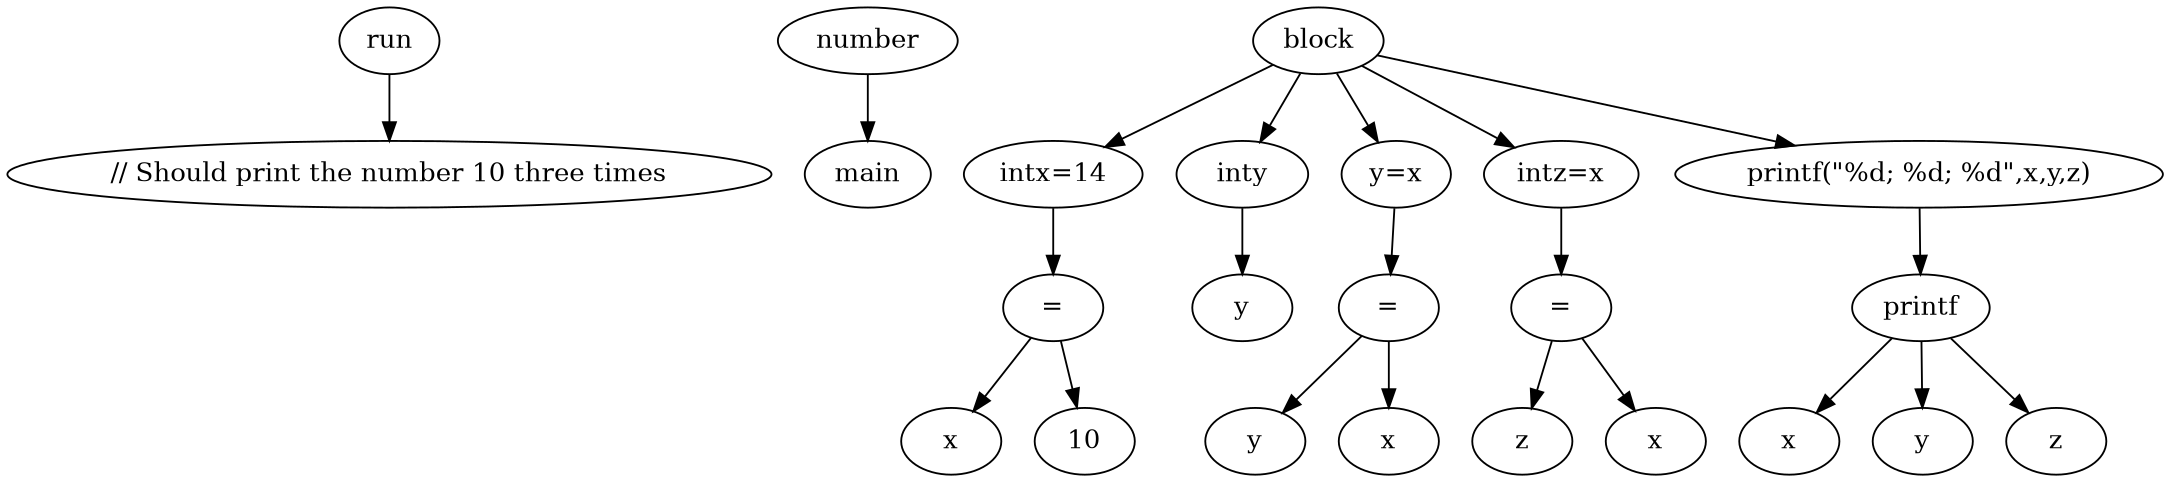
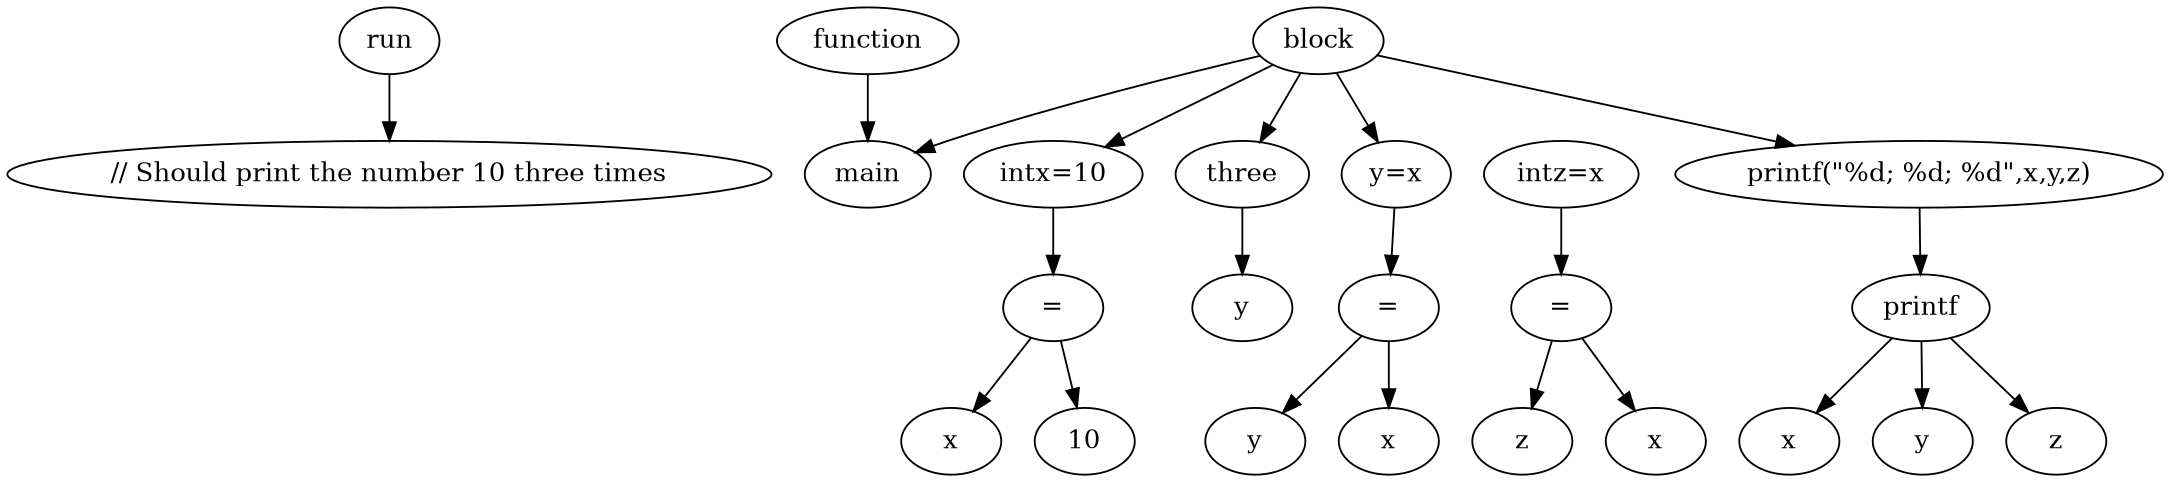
(868, 41) -> (868, 41)
(1429, 102) -> (1095, 97)
(1053, 174) -> (1053, 174)
(1242, 174) -> (1242, 174)
